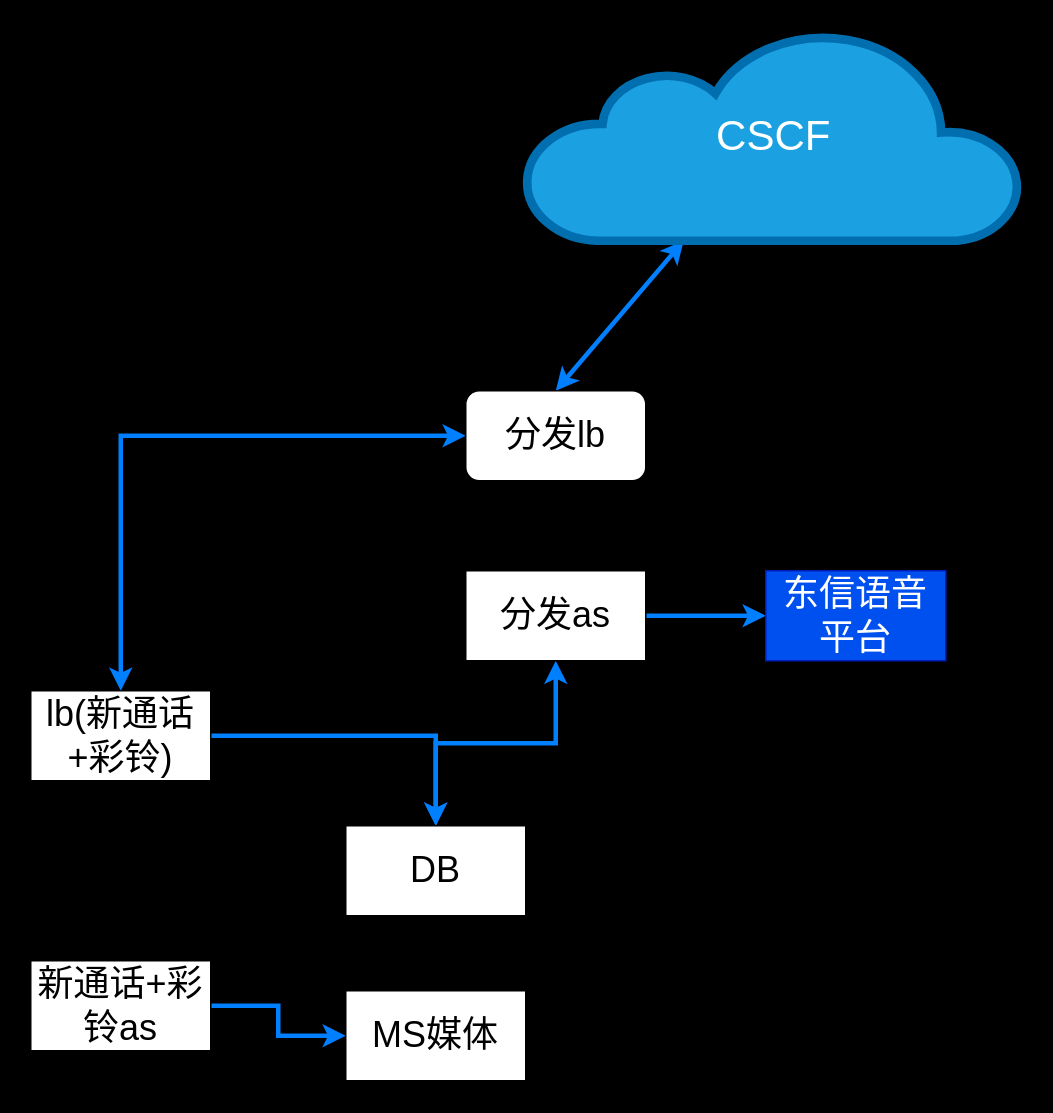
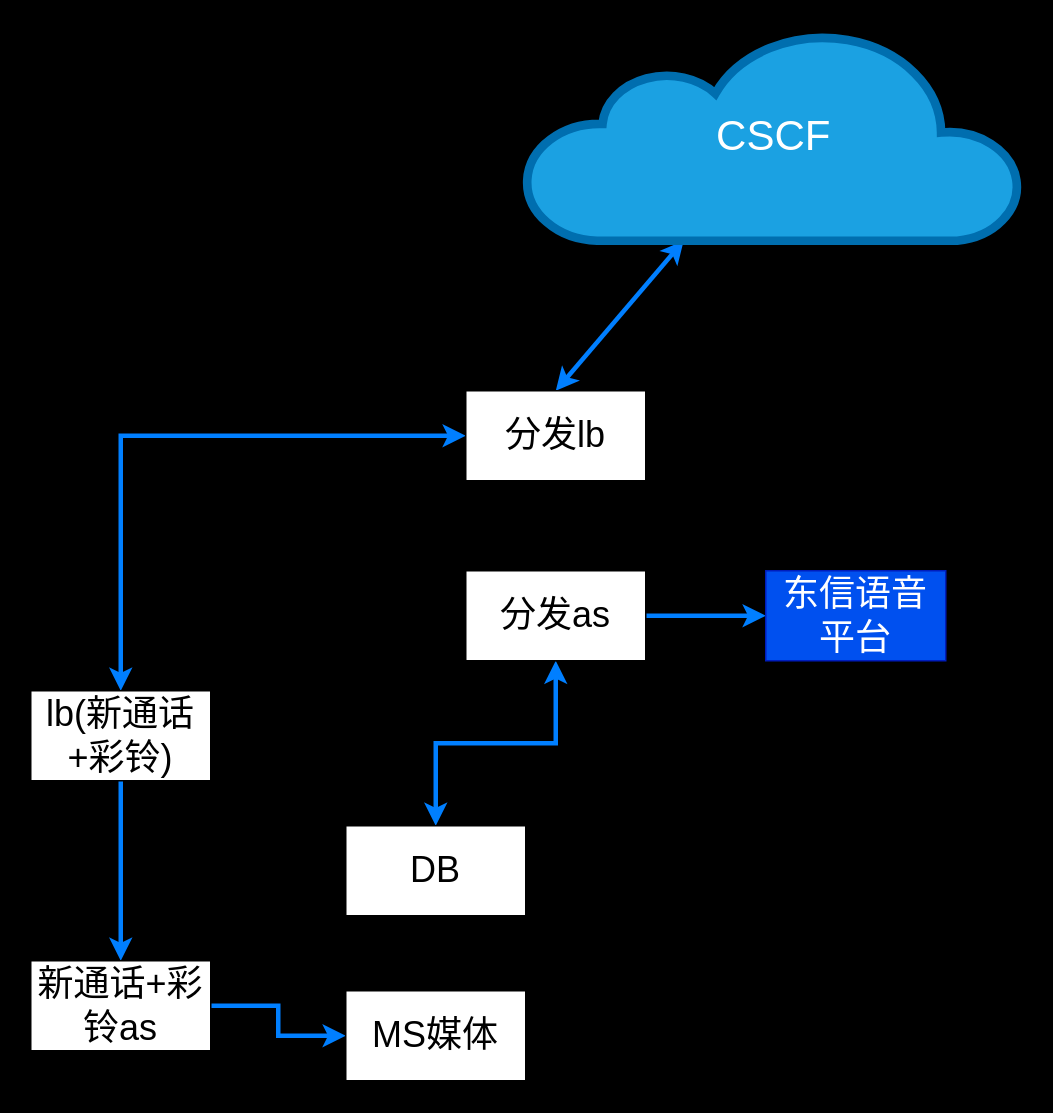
(556, 436) -> (556, 436)
(325, 736) -> (121, 863)
